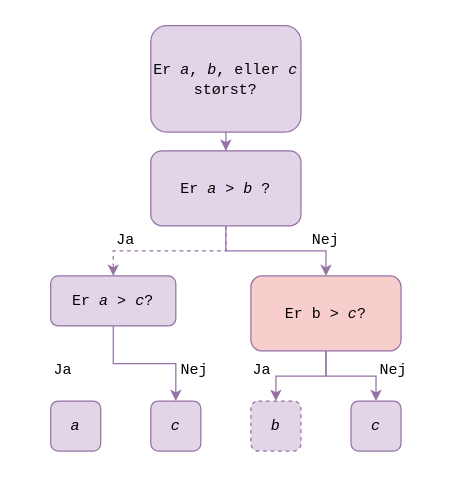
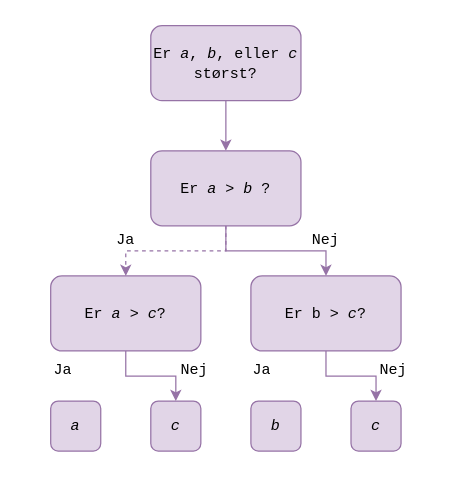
(226, 79) -> (226, 63)
(113, 301) -> (126, 313)
(326, 313) -> (326, 313)
(292, 376) -> none
(276, 426) -> (276, 426)
